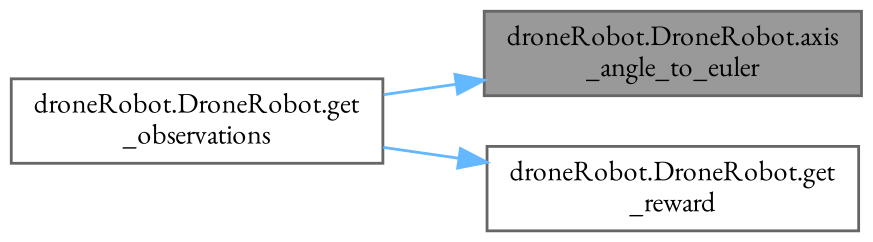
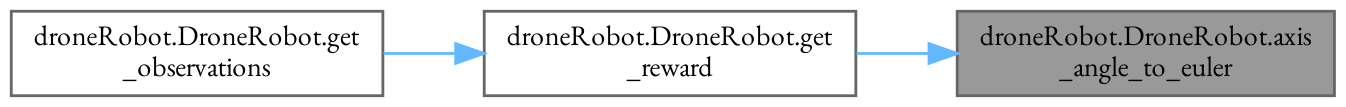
(420, 89) -> (893, 53)
